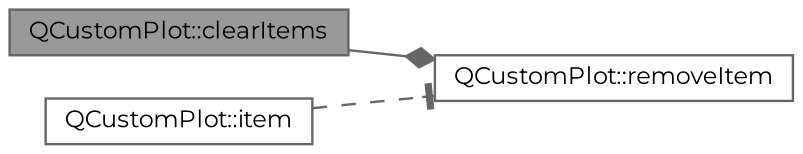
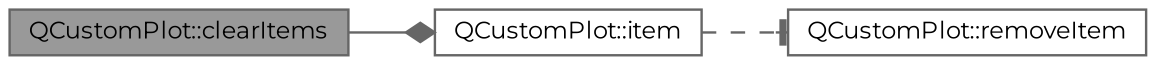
(377, 53) -> (377, 32)
